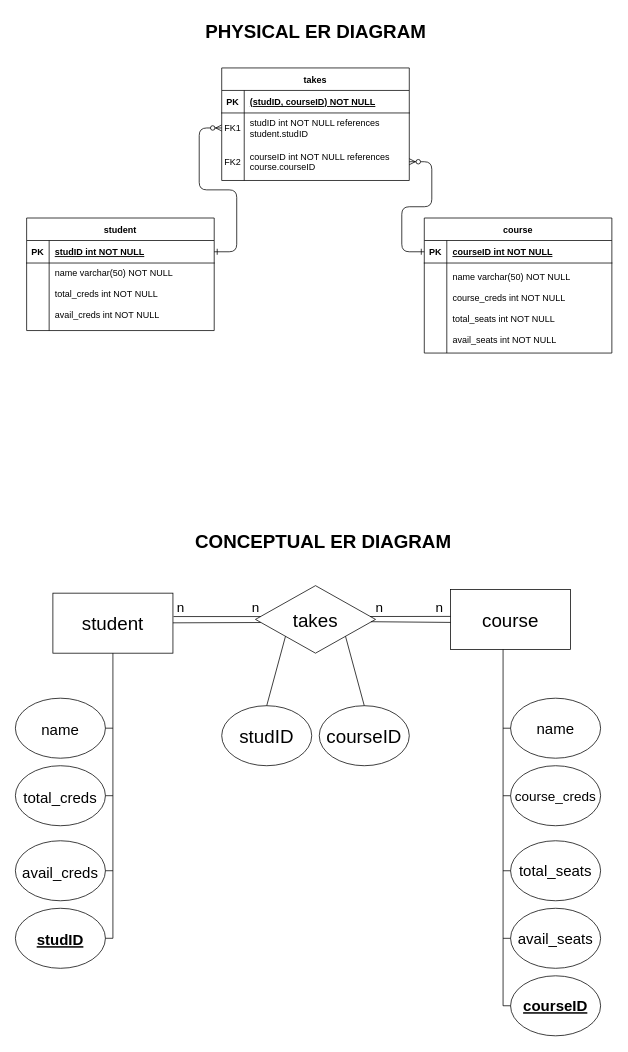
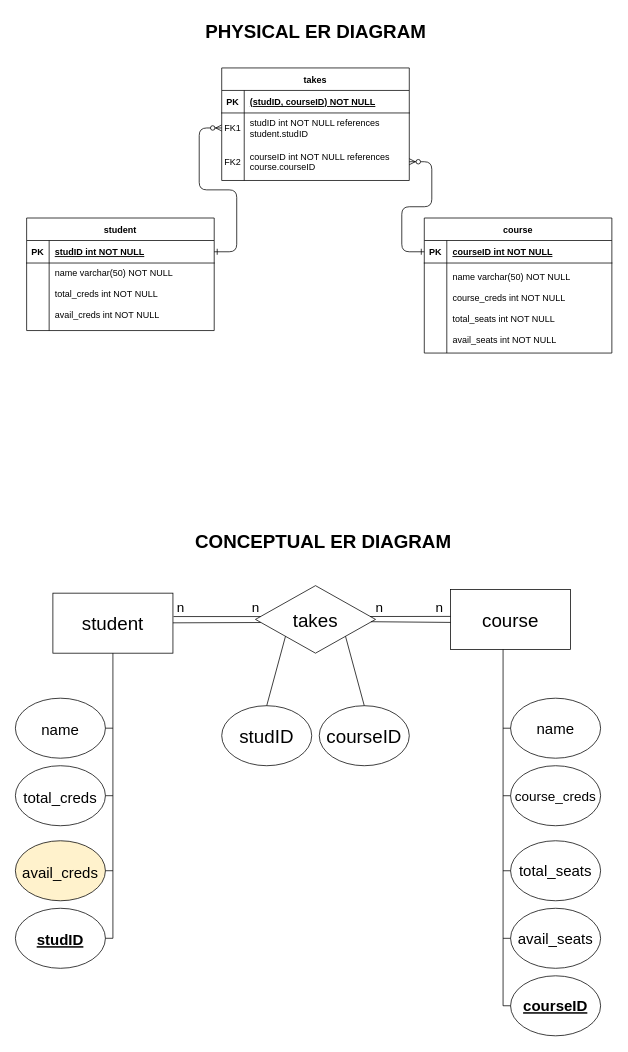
(60, 870) -> (60, 870)
